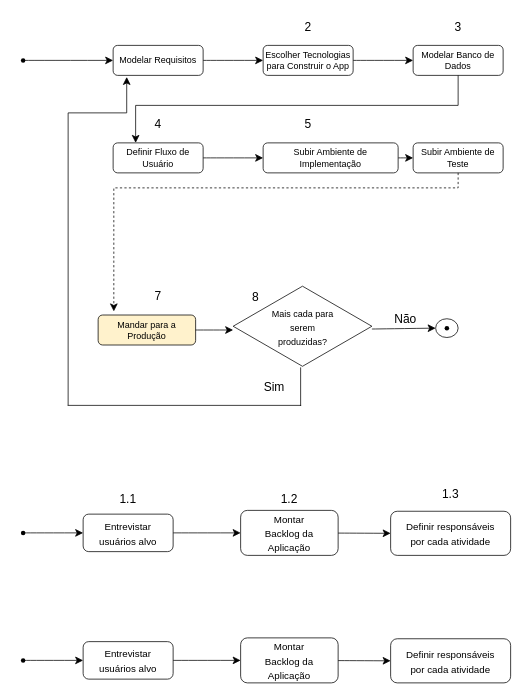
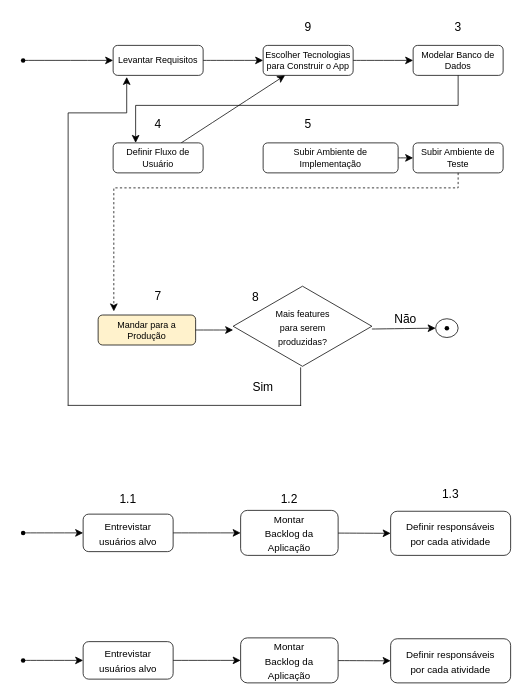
(308, 27) -> (308, 27)
(158, 60) -> (158, 60)
(255, 158) -> (231, 110)
(303, 327) -> (303, 327)
(274, 387) -> (263, 387)
